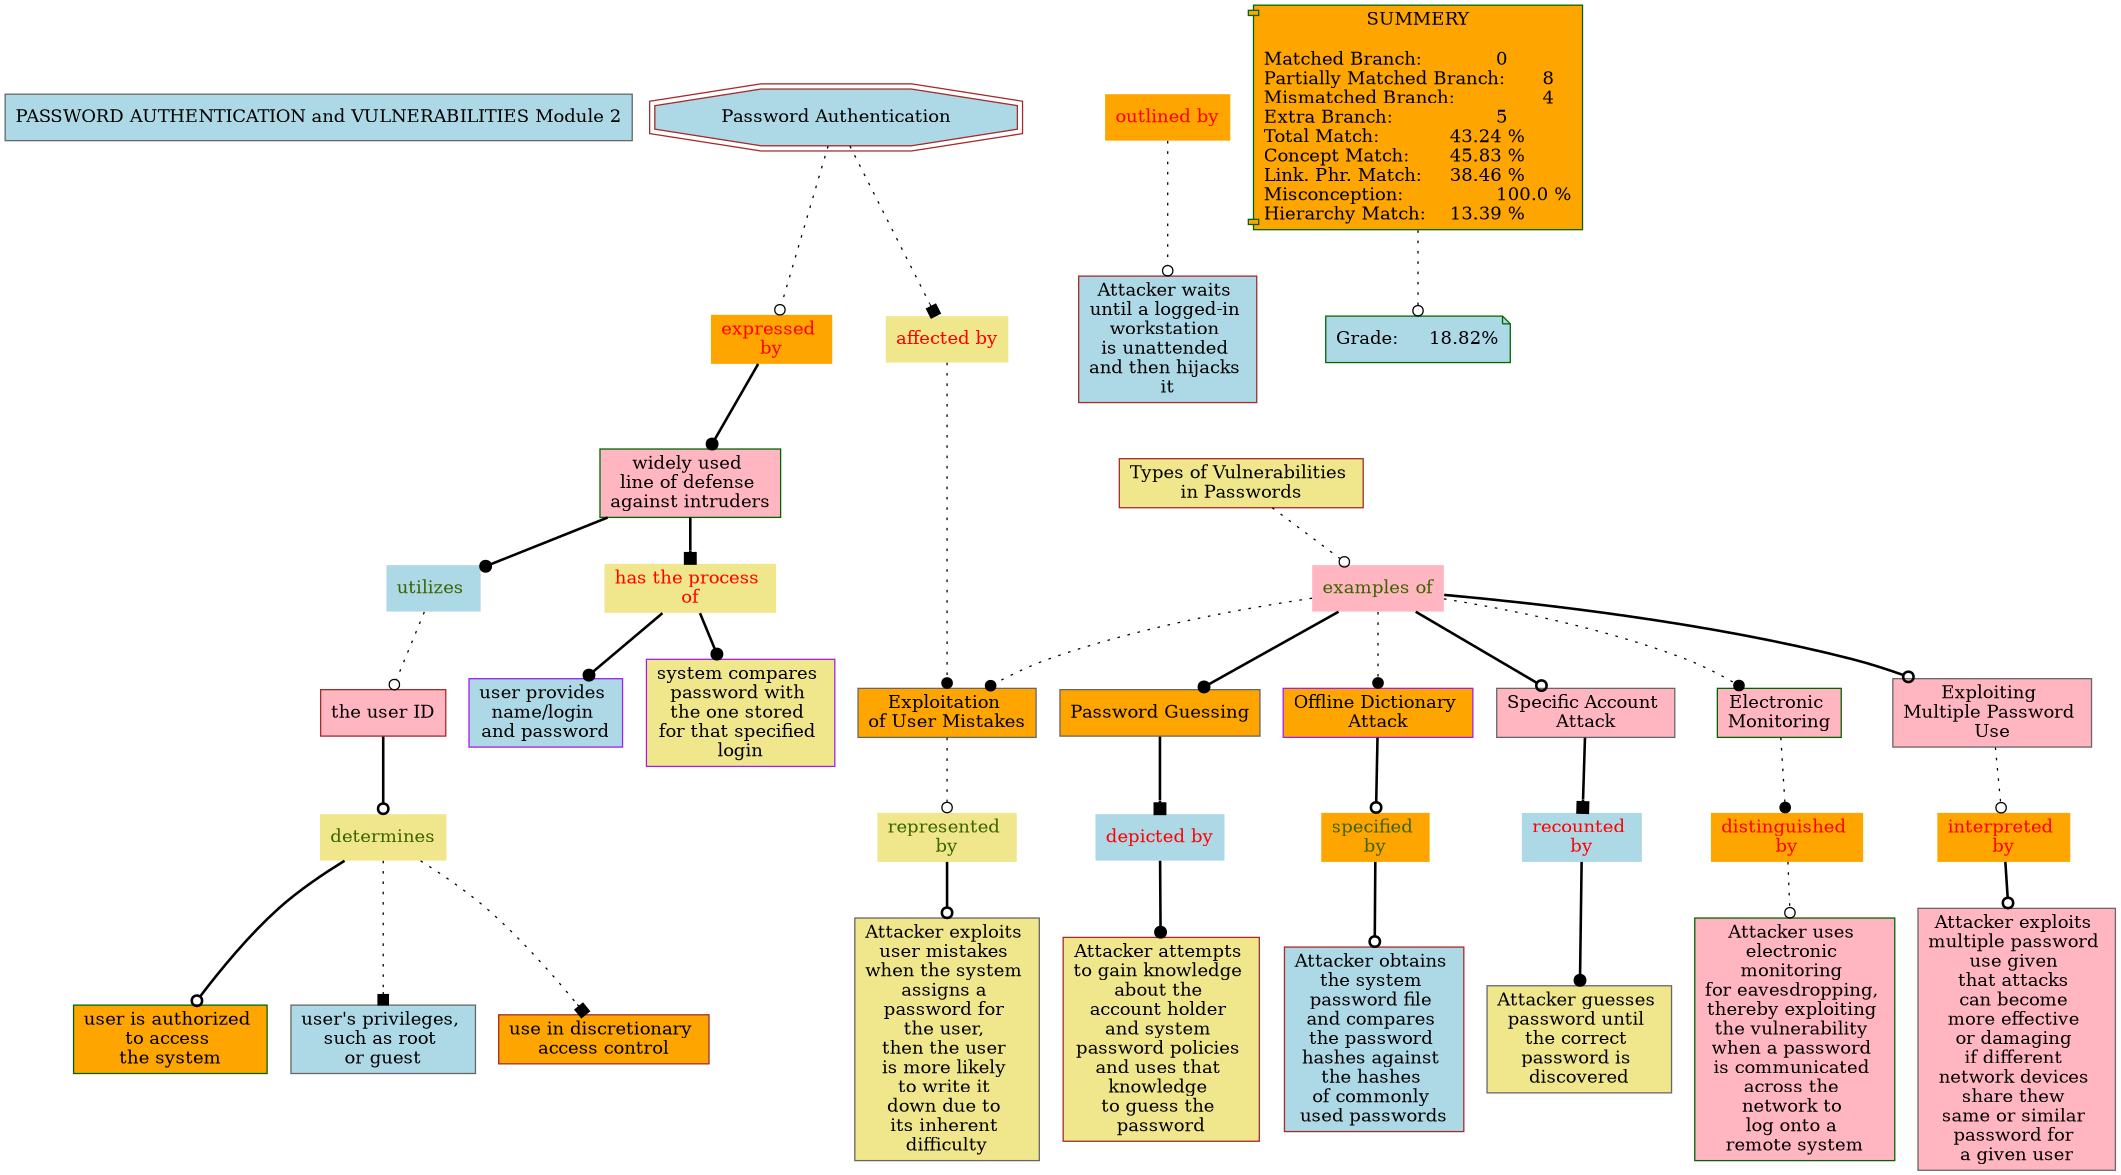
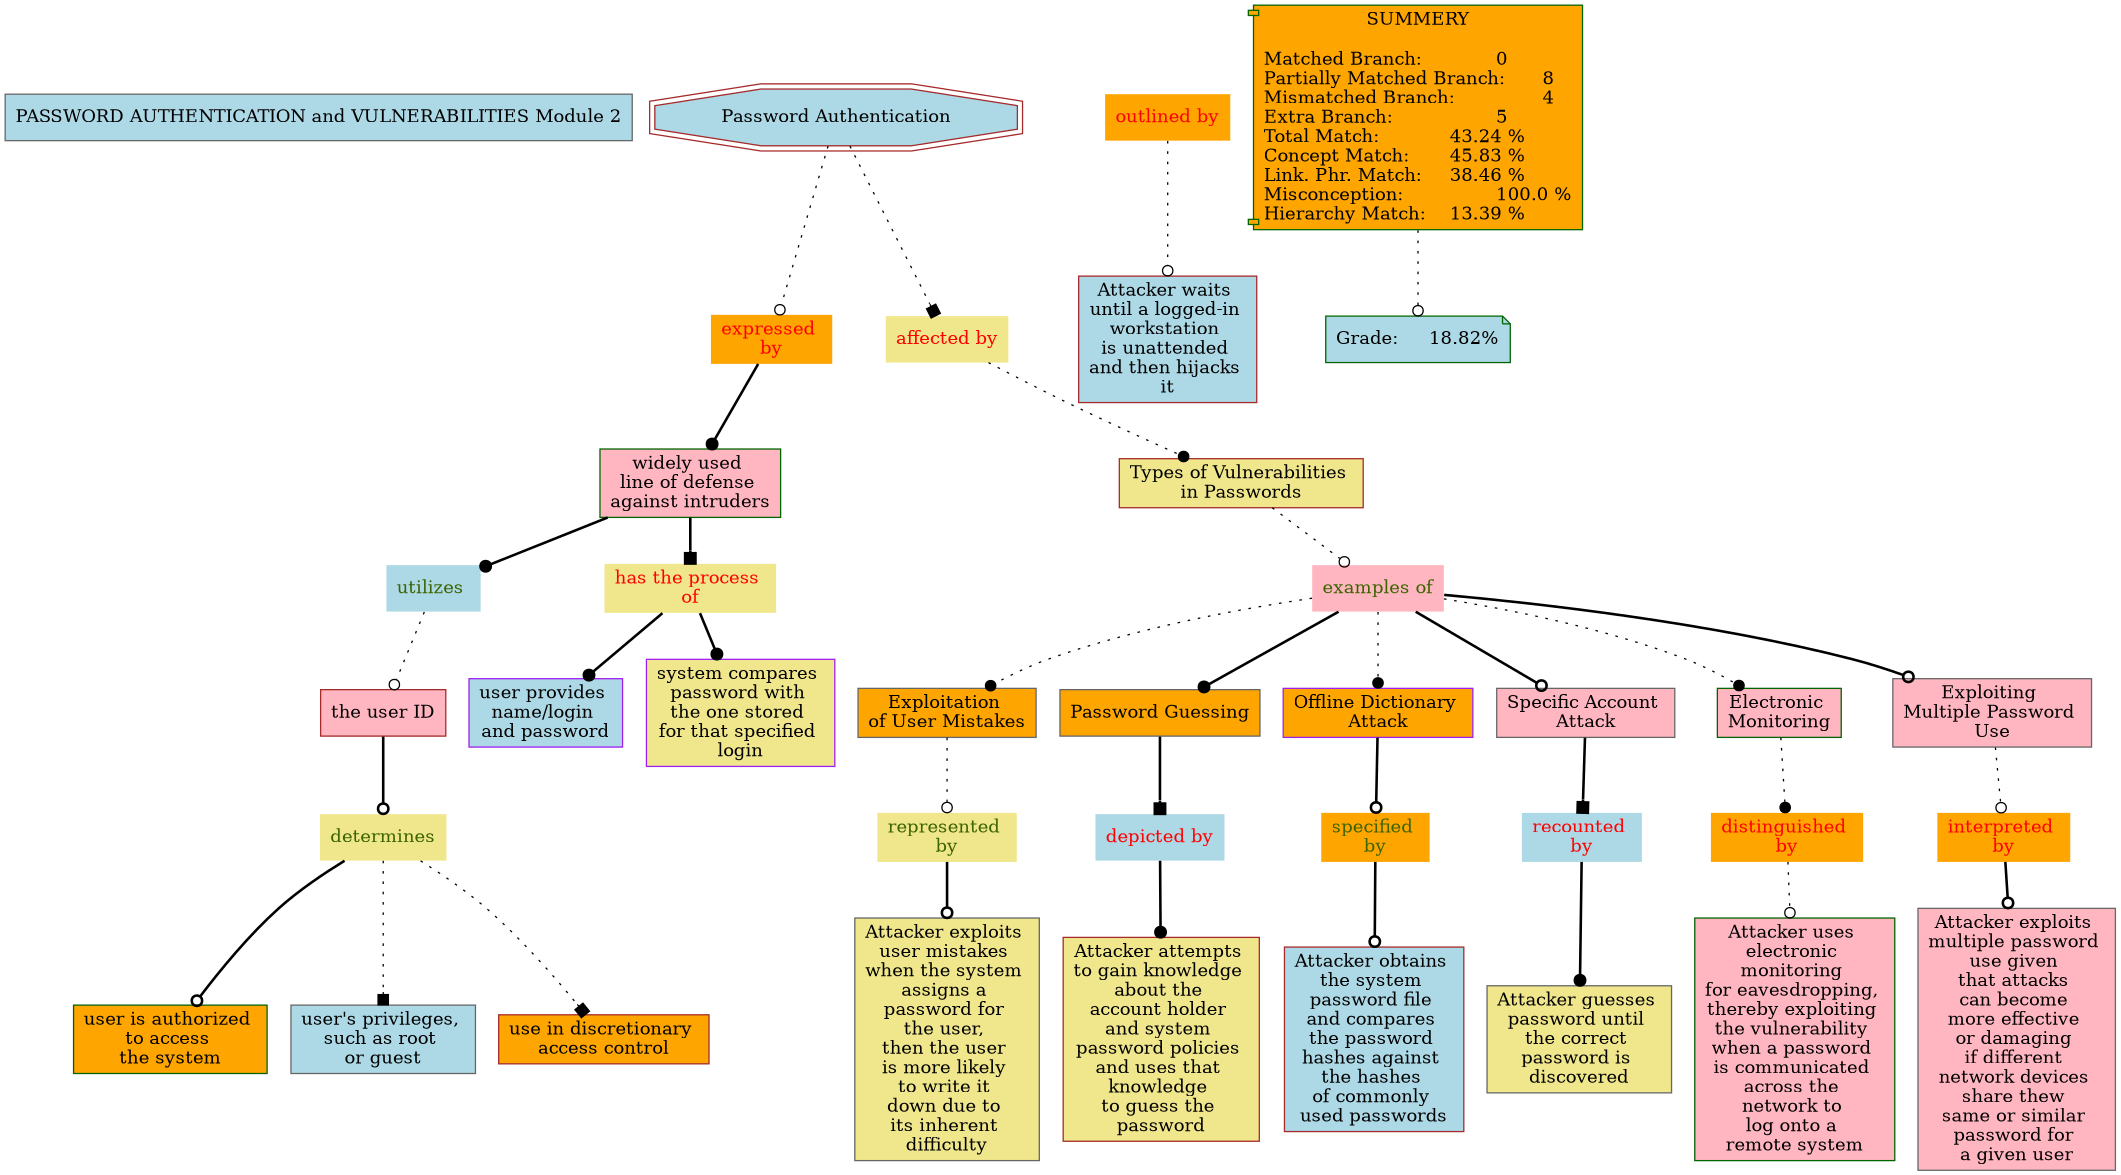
(947, 520) -> (1083, 410)
